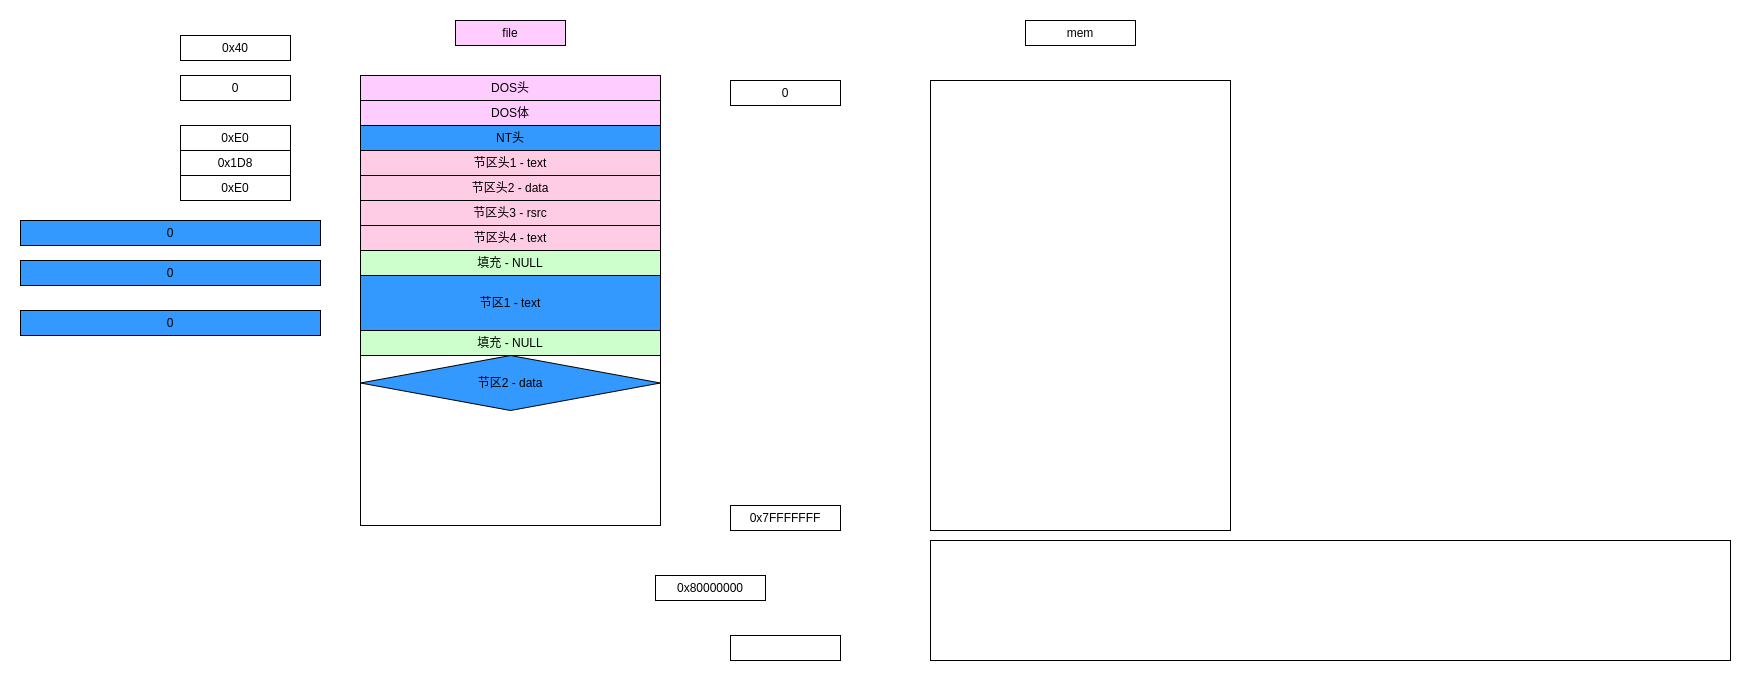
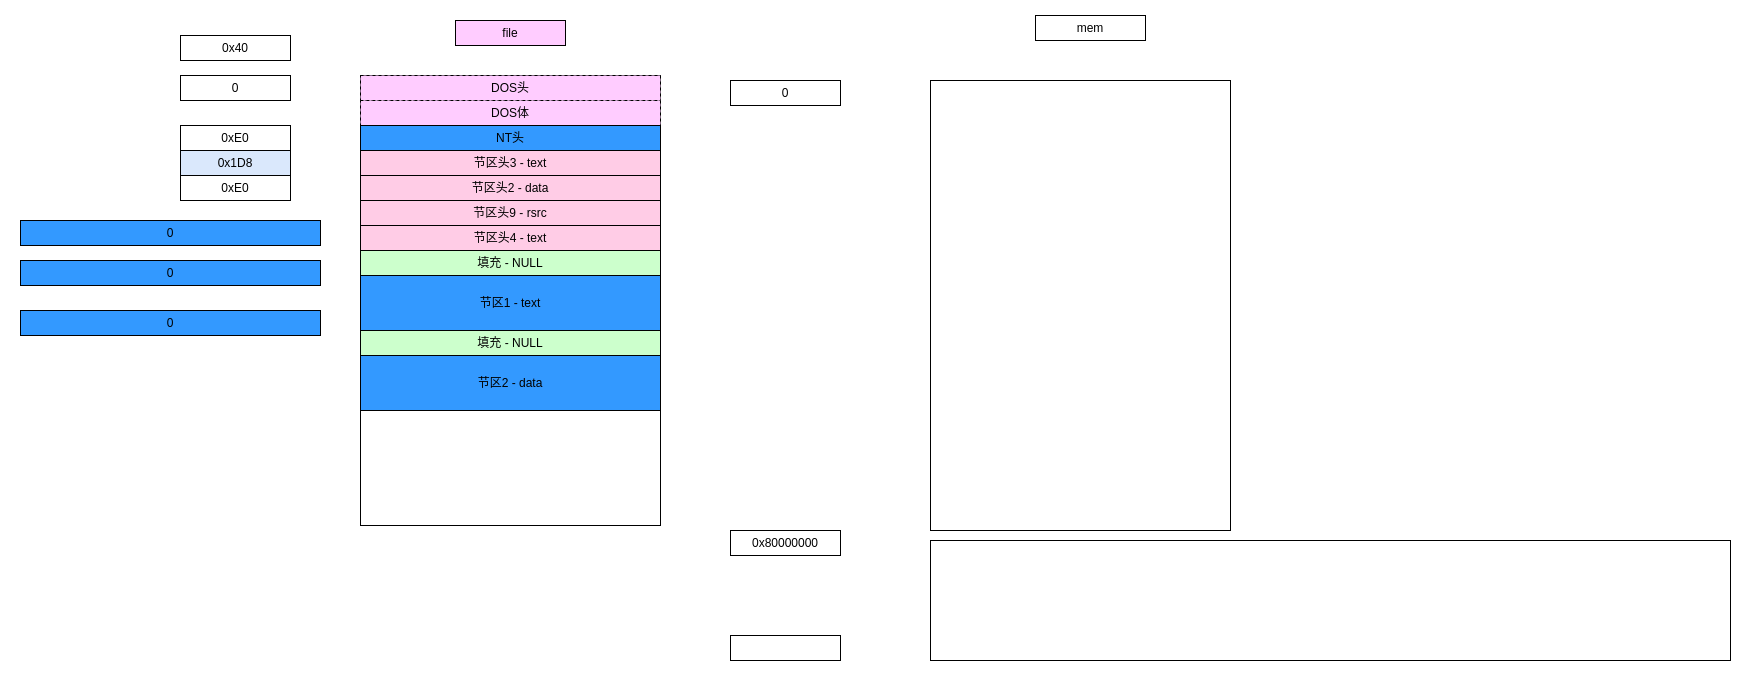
(1081, 33) -> (1091, 28)
(511, 88) -> (511, 88)
(511, 113) -> (511, 113)
(236, 163) -> (236, 163)
(511, 164) -> (511, 164)
(511, 214) -> (511, 214)
(511, 383) -> (511, 383)
(786, 518) -> none
(711, 588) -> (786, 543)
